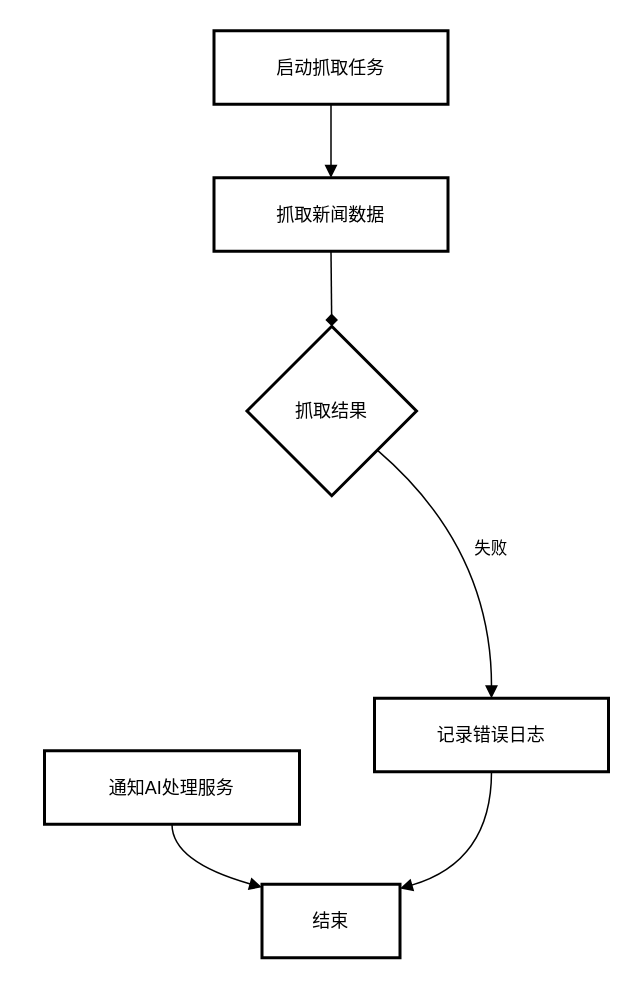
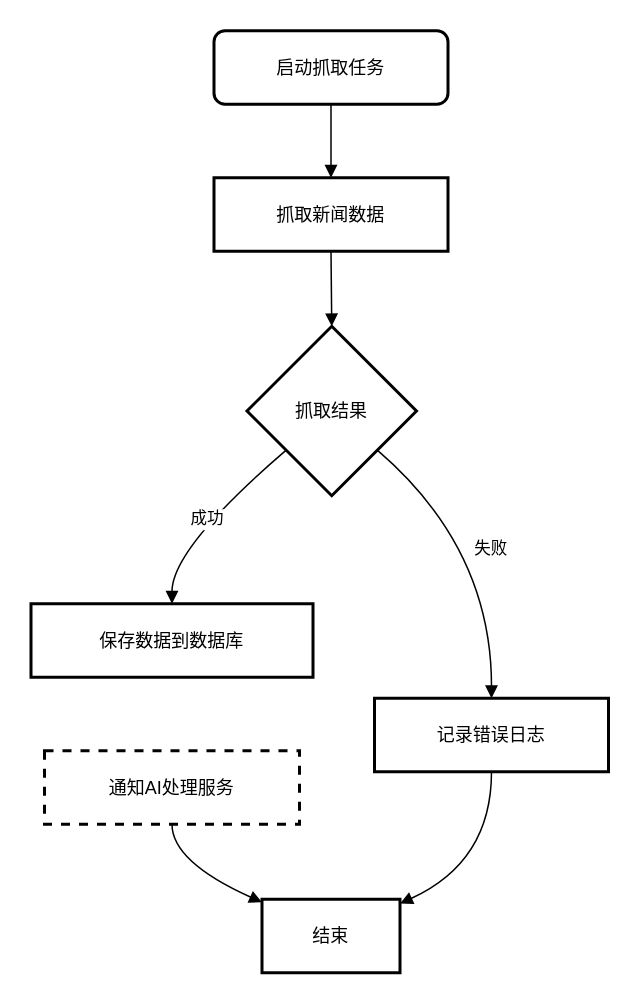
(331, 68) -> (331, 68)
(331, 313) -> (331, 312)
none -> (219, 513)
none -> (172, 641)
(172, 788) -> (172, 788)
(331, 921) -> (331, 936)
